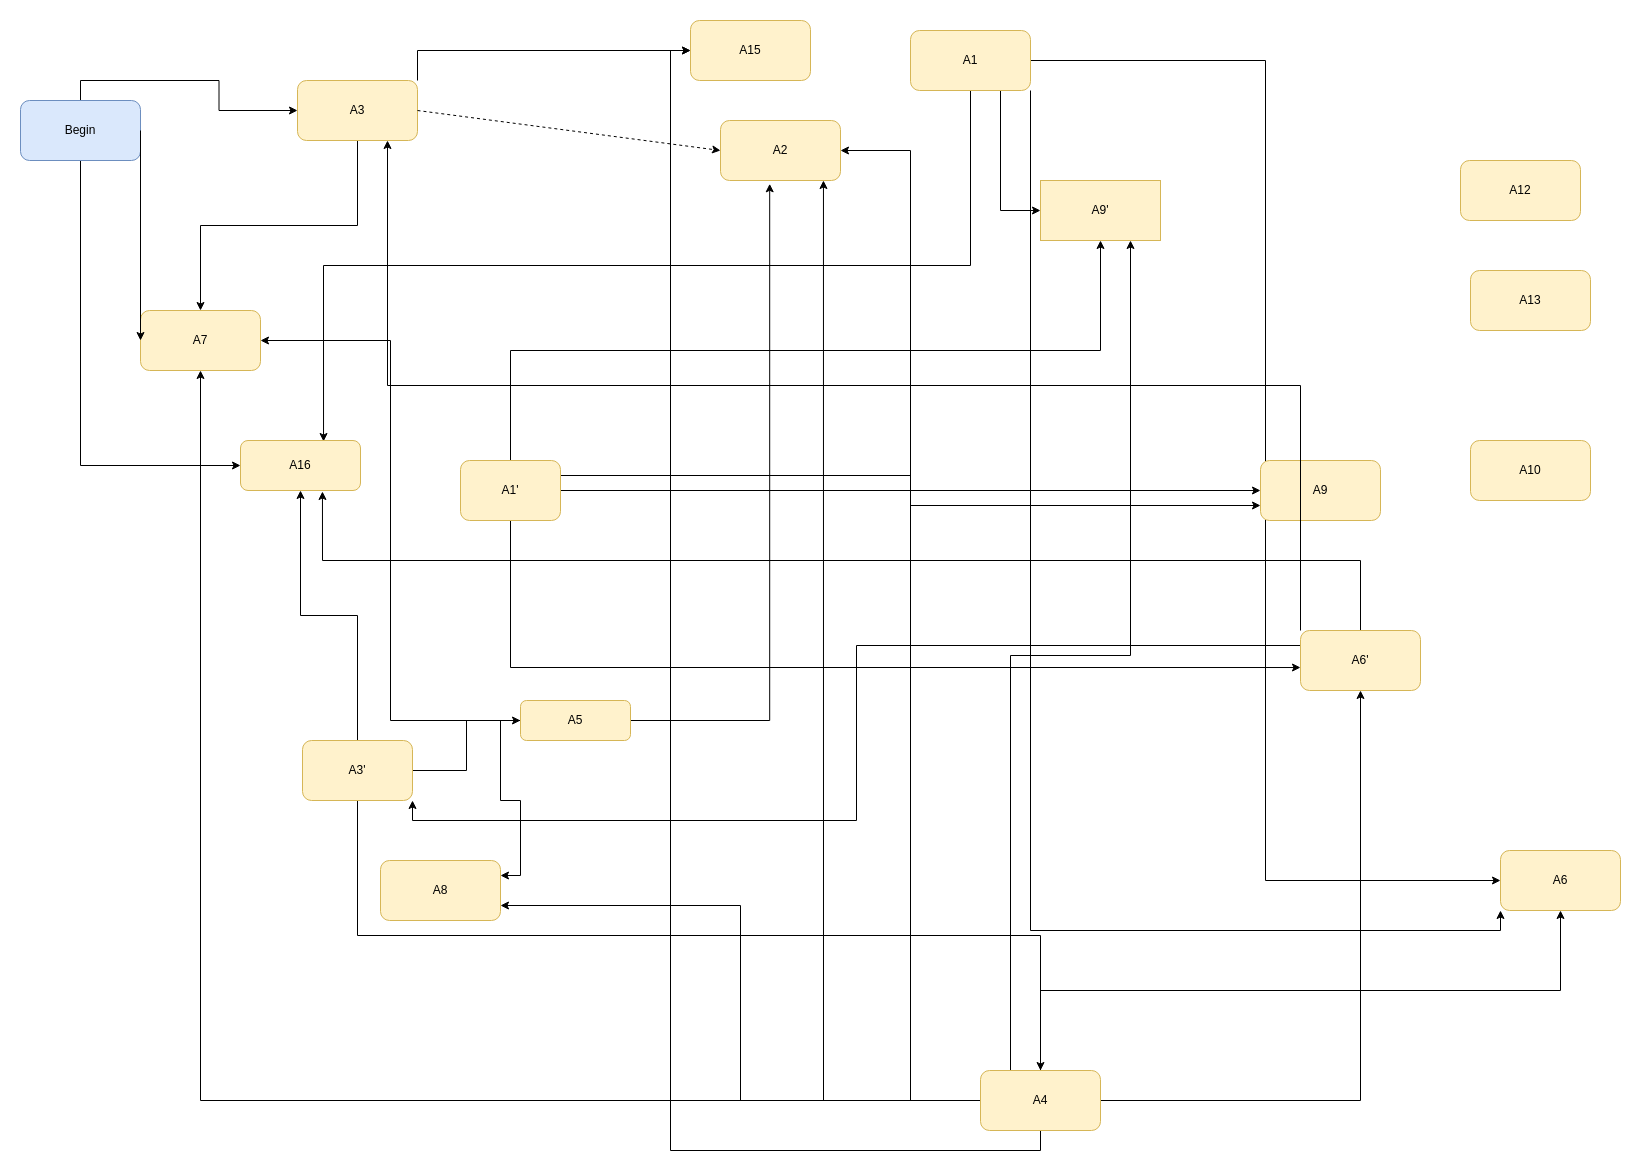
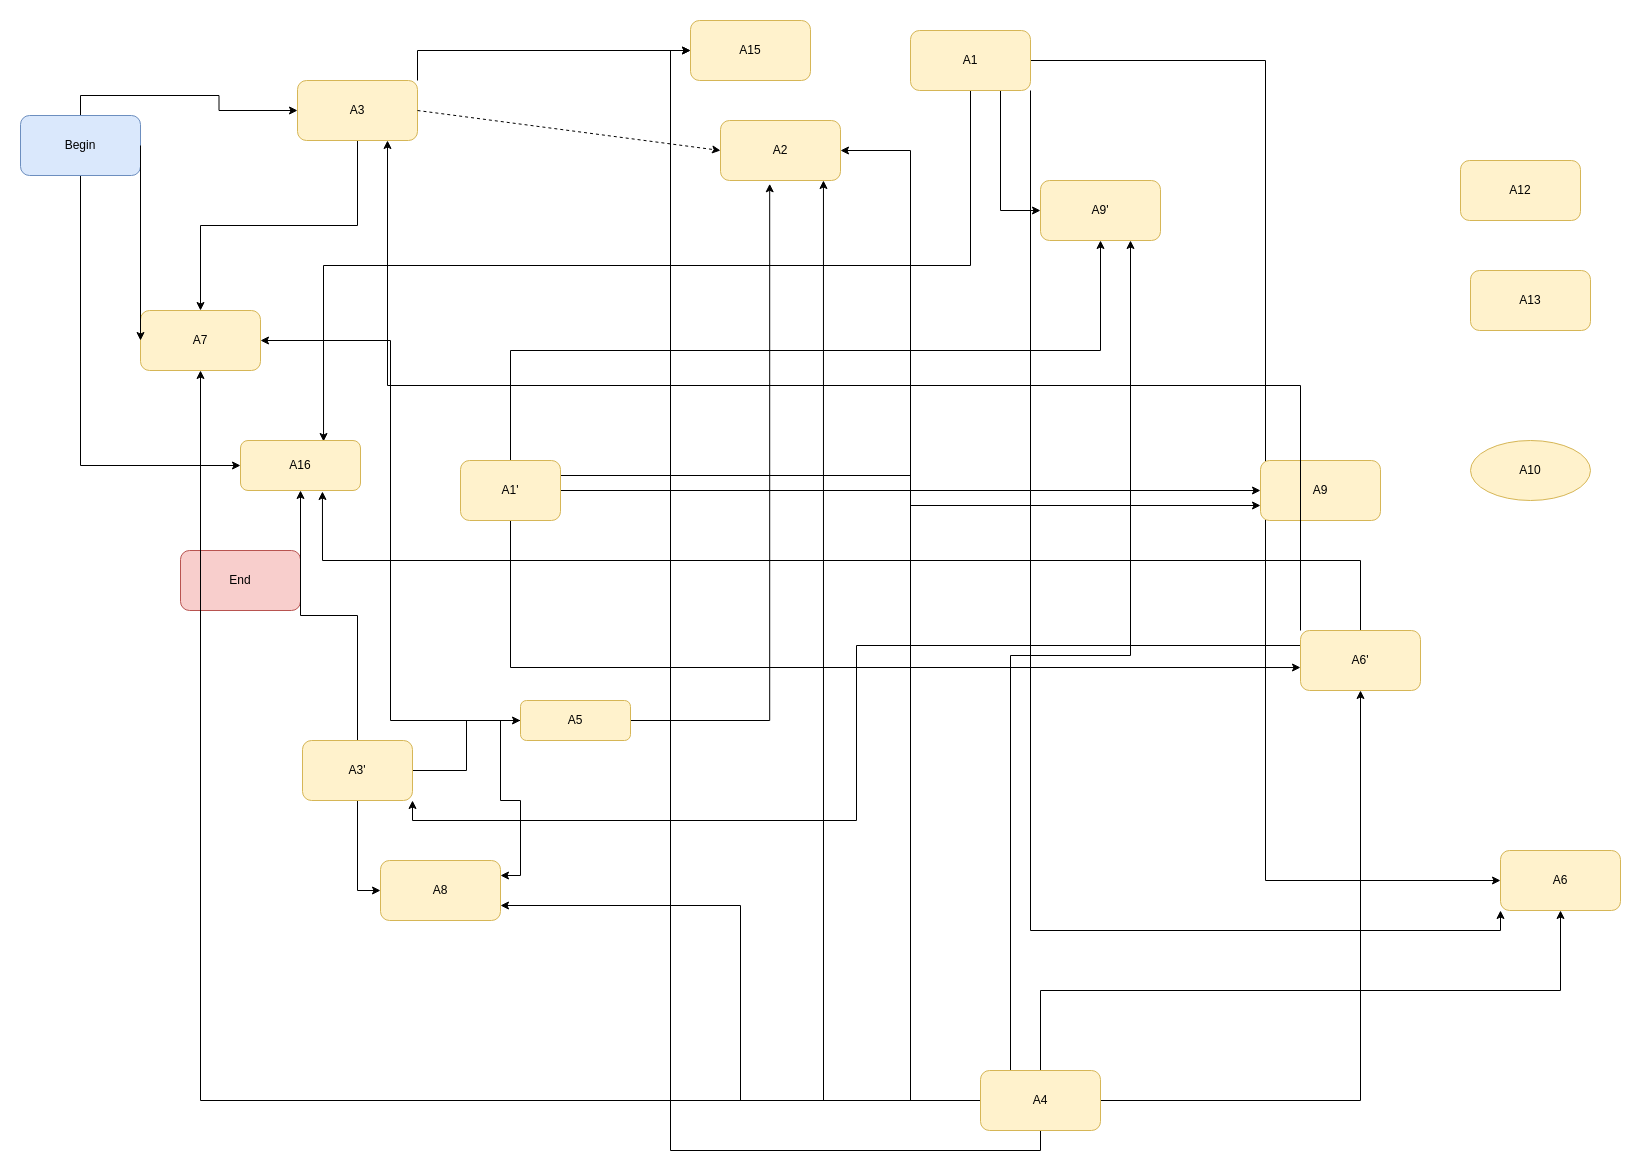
(81, 131) -> (81, 146)
(1101, 211) -> (1101, 211)
(1531, 471) -> (1531, 471)
none -> (241, 581)
(701, 936) -> (364, 891)
